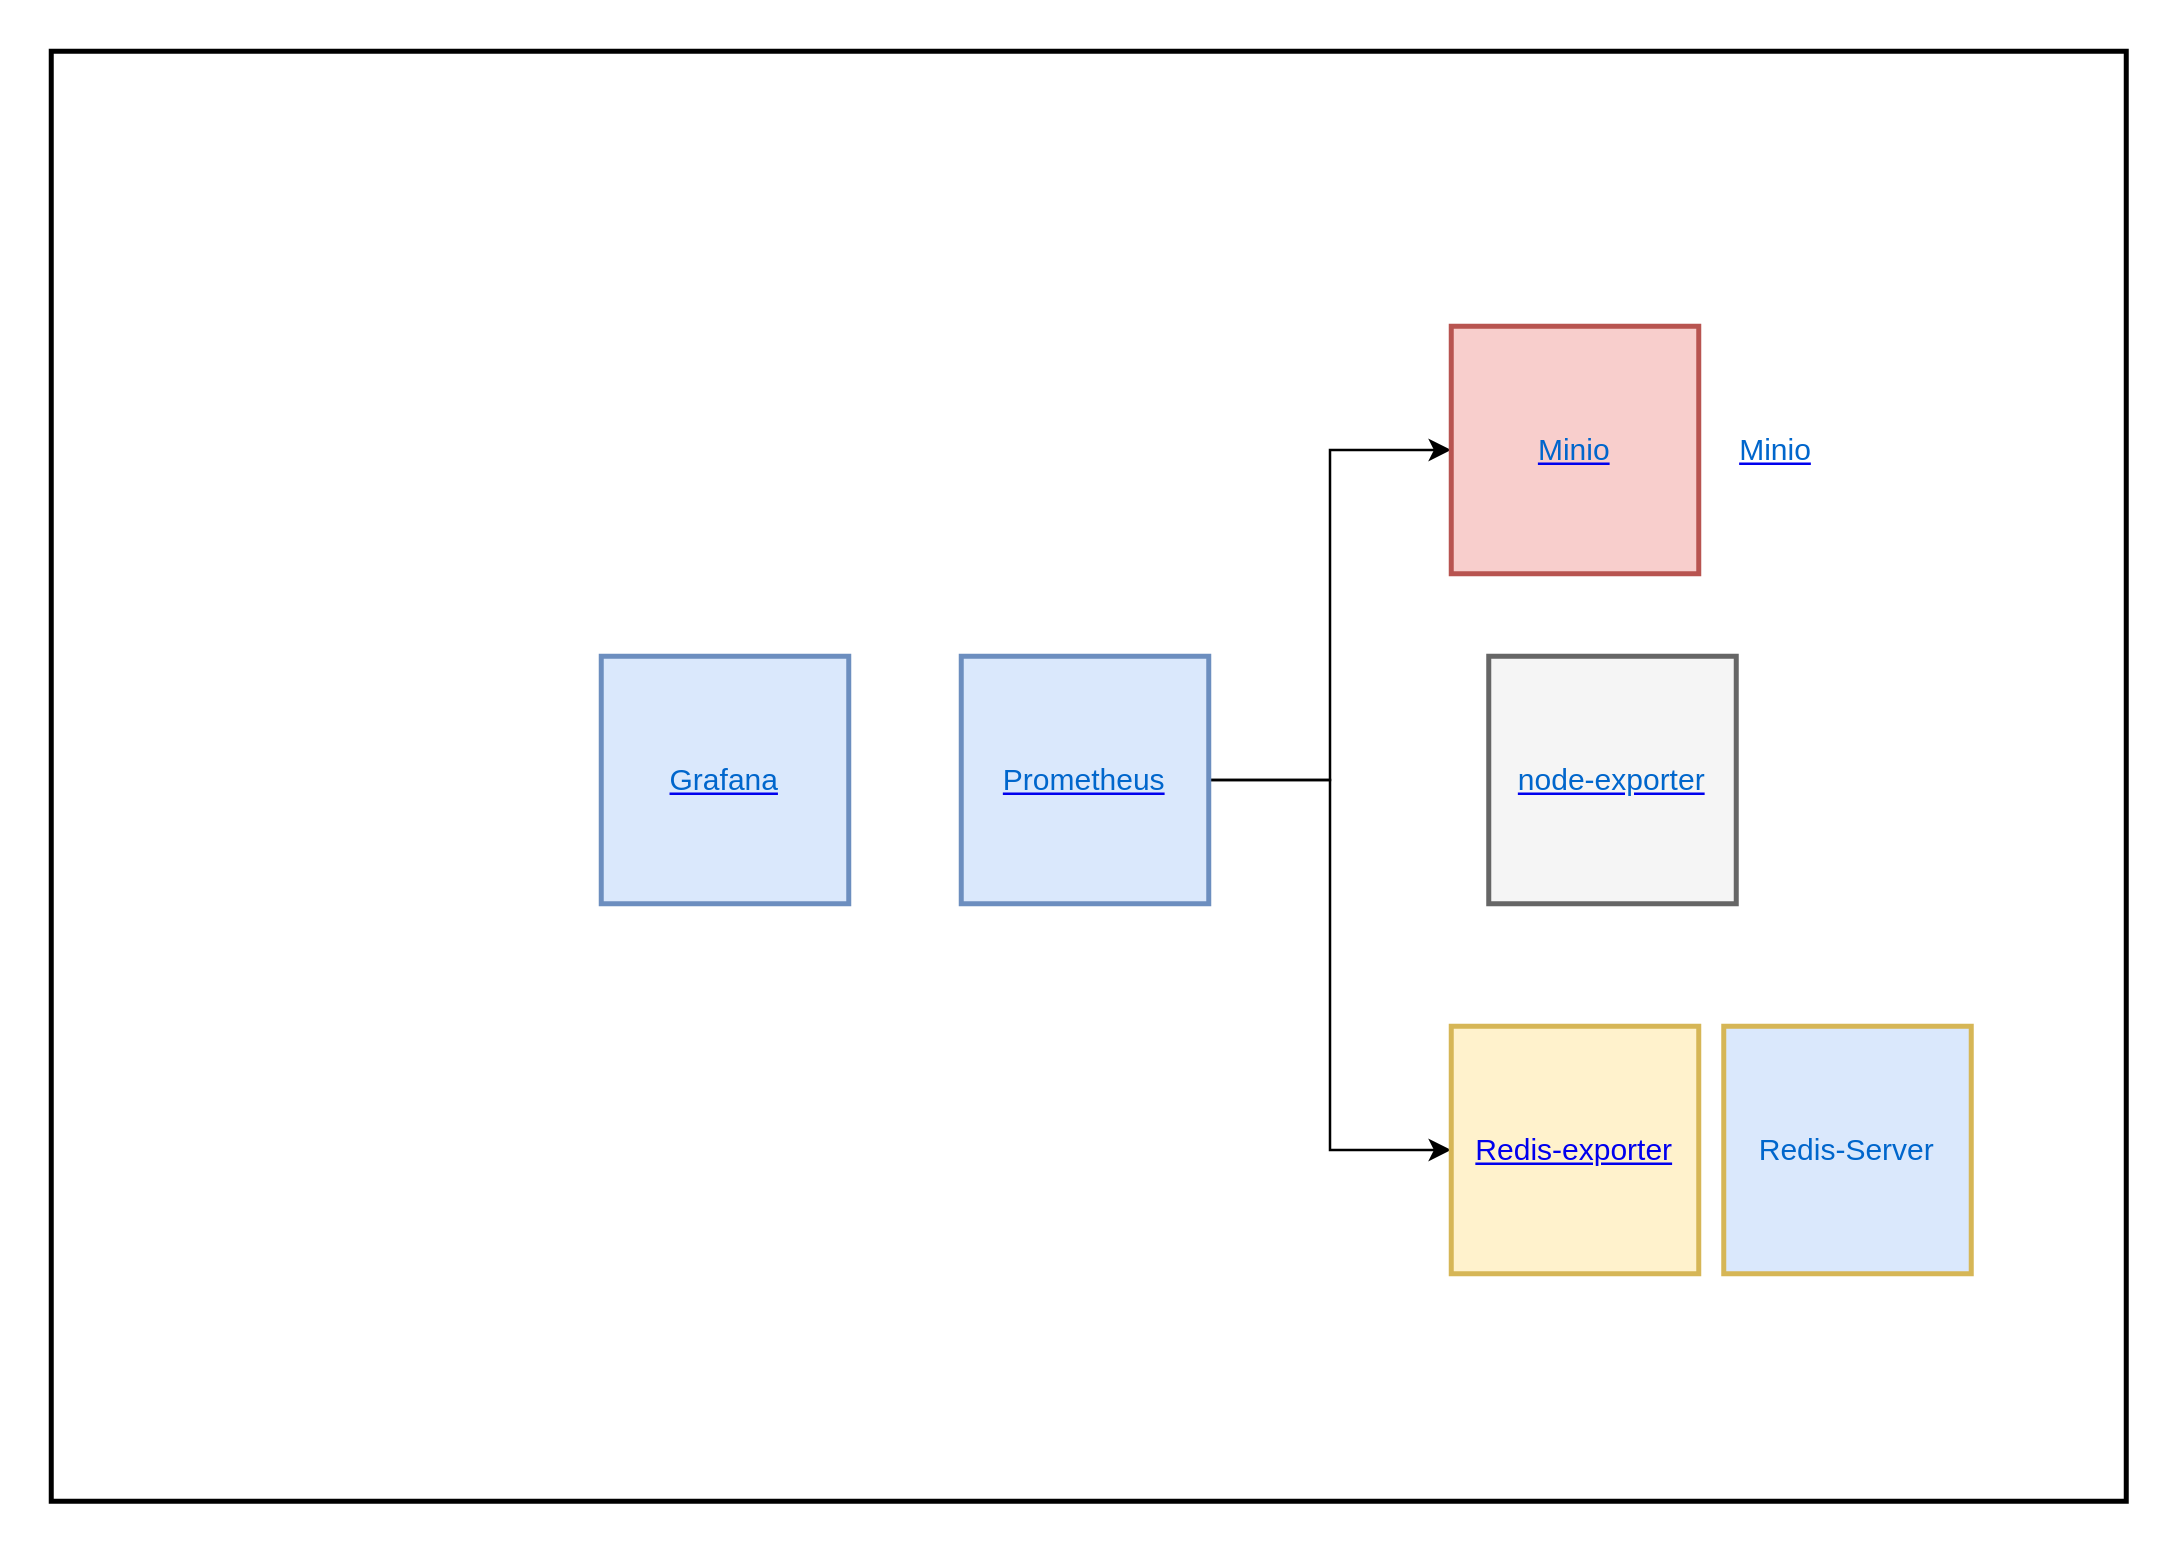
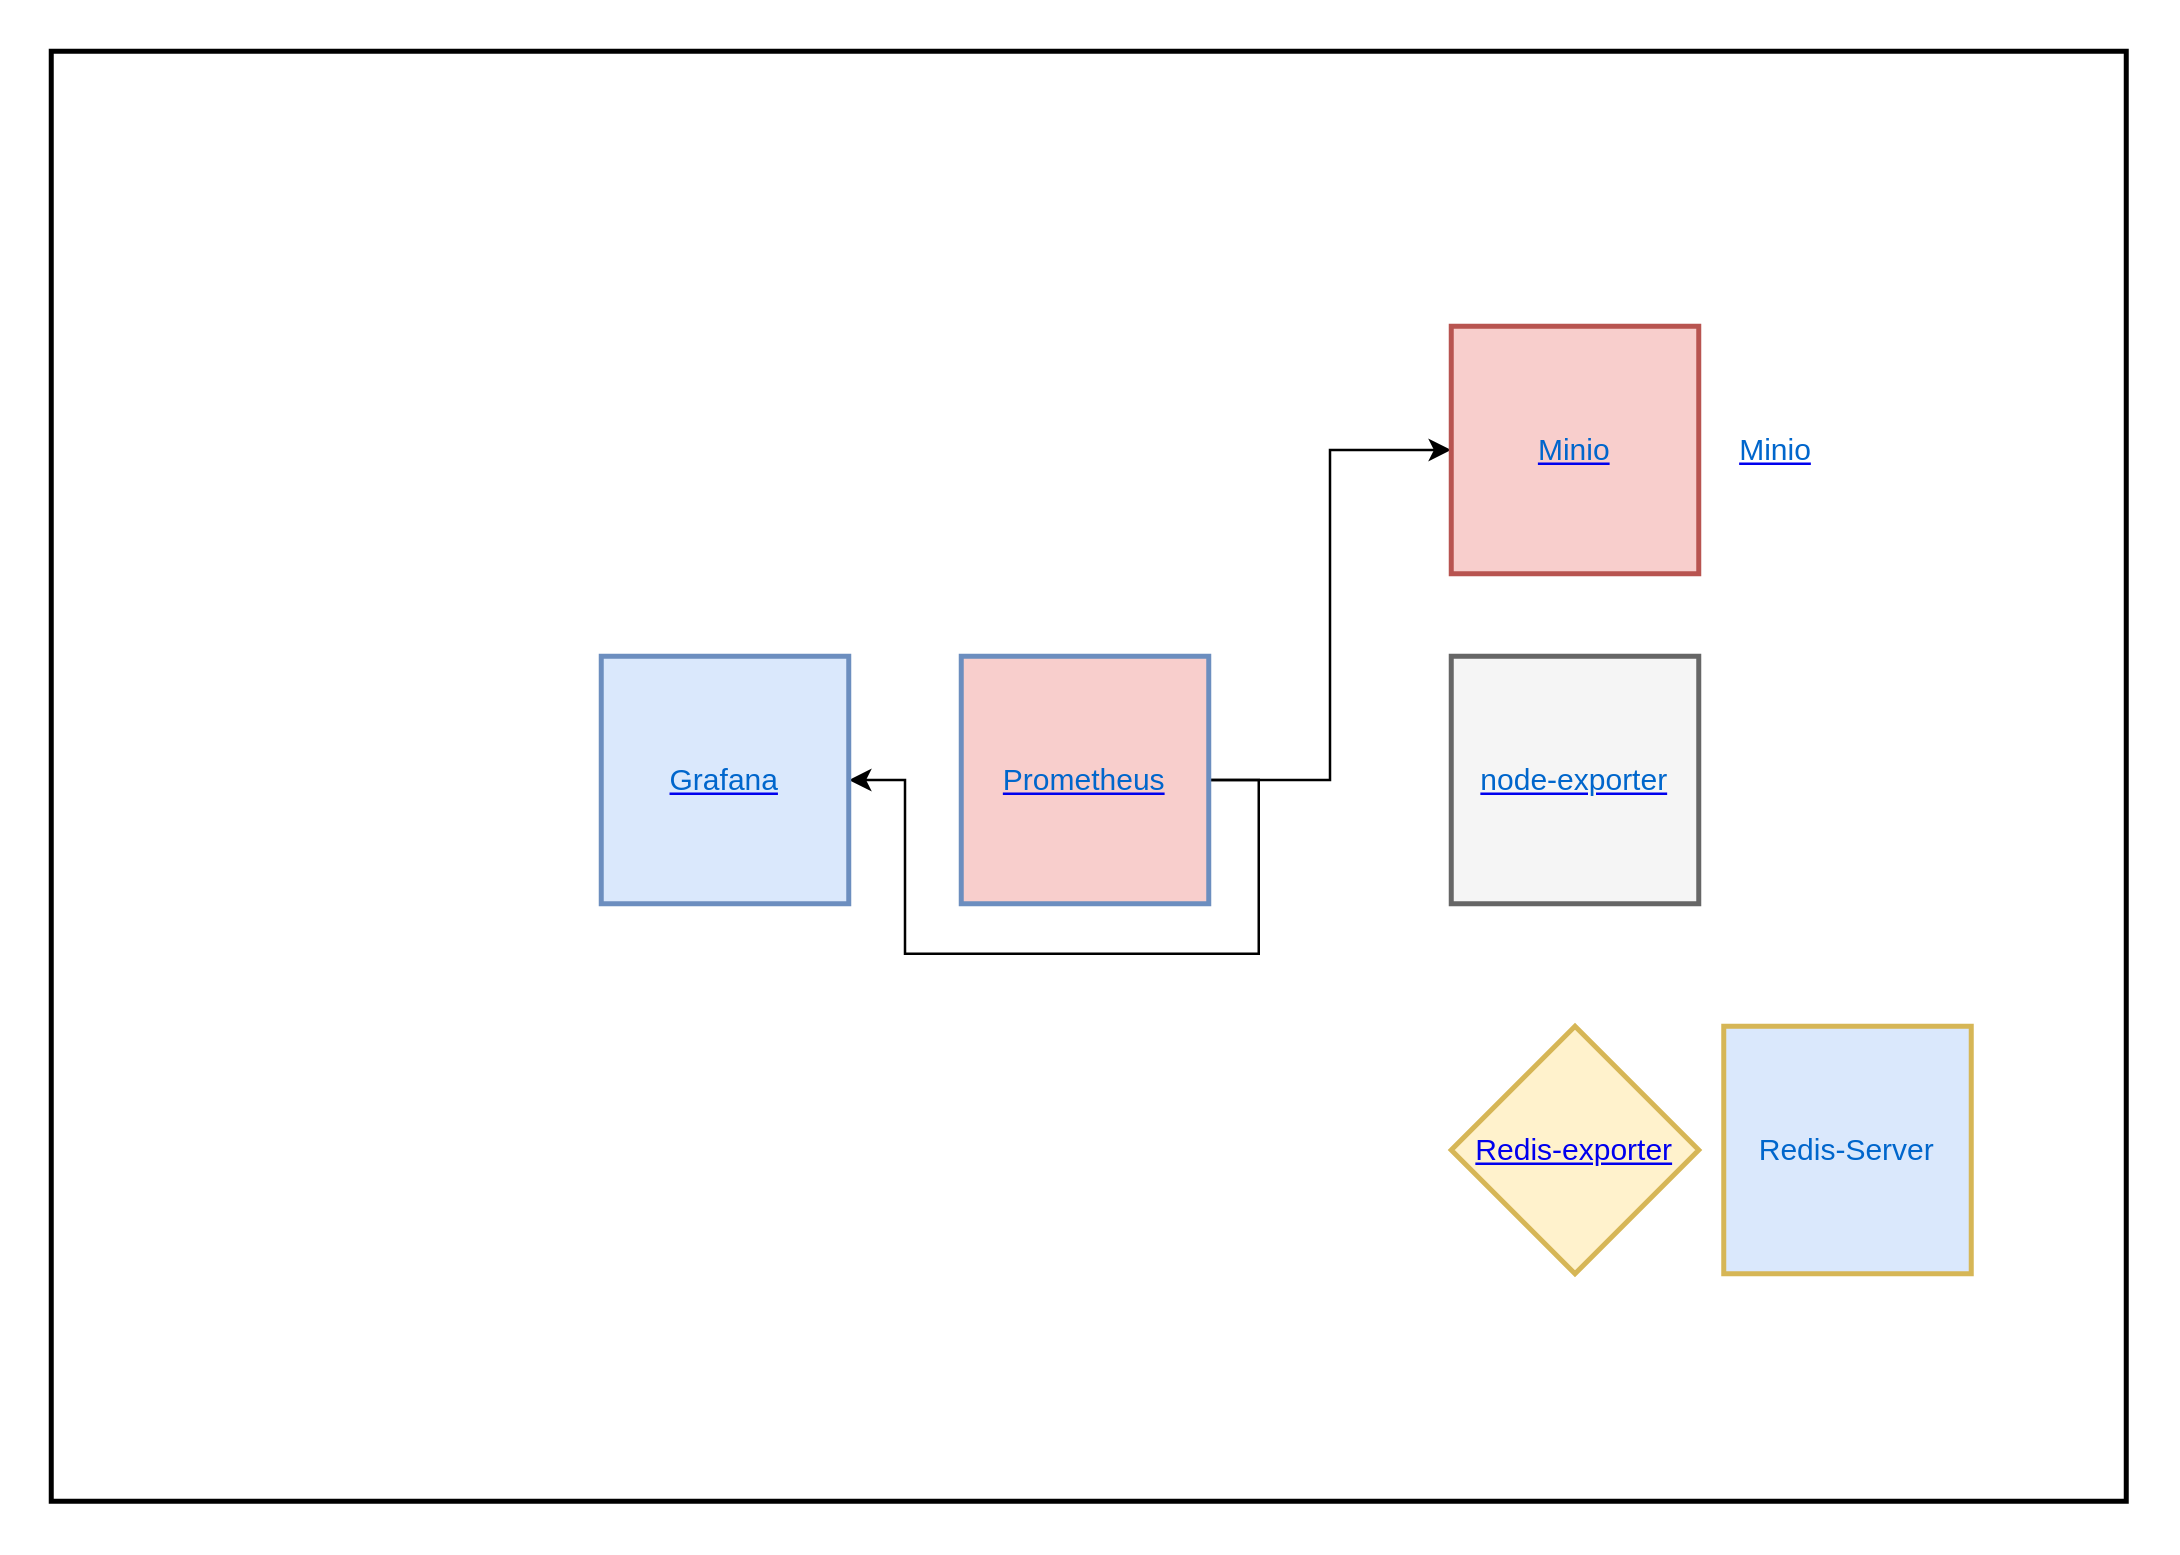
(1085, 780) -> (1085, 780)
(1613, 780) -> (1575, 780)
(1330, 1020) -> (1059, 954)
(1575, 1150) -> (1575, 1150)
